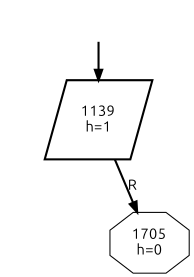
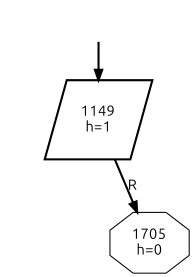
(99, 120) -> (99, 120)
